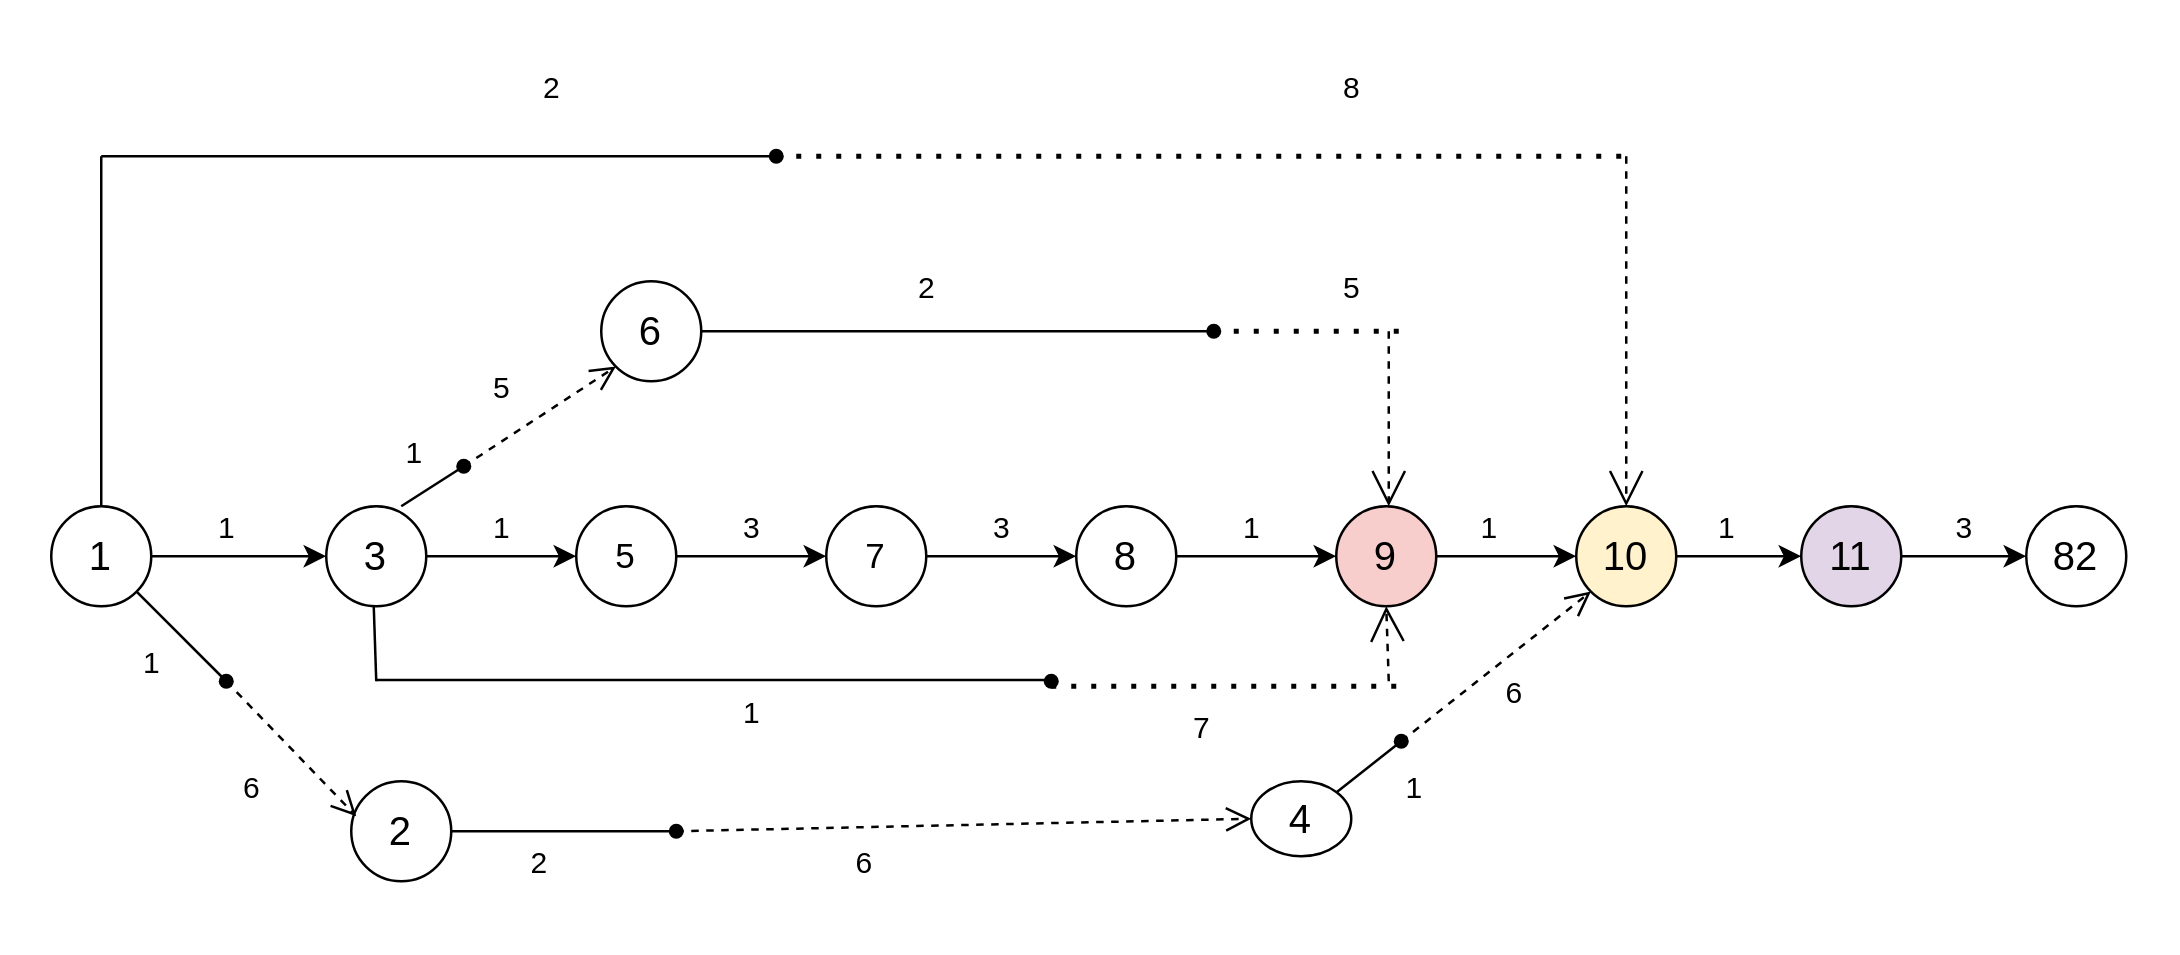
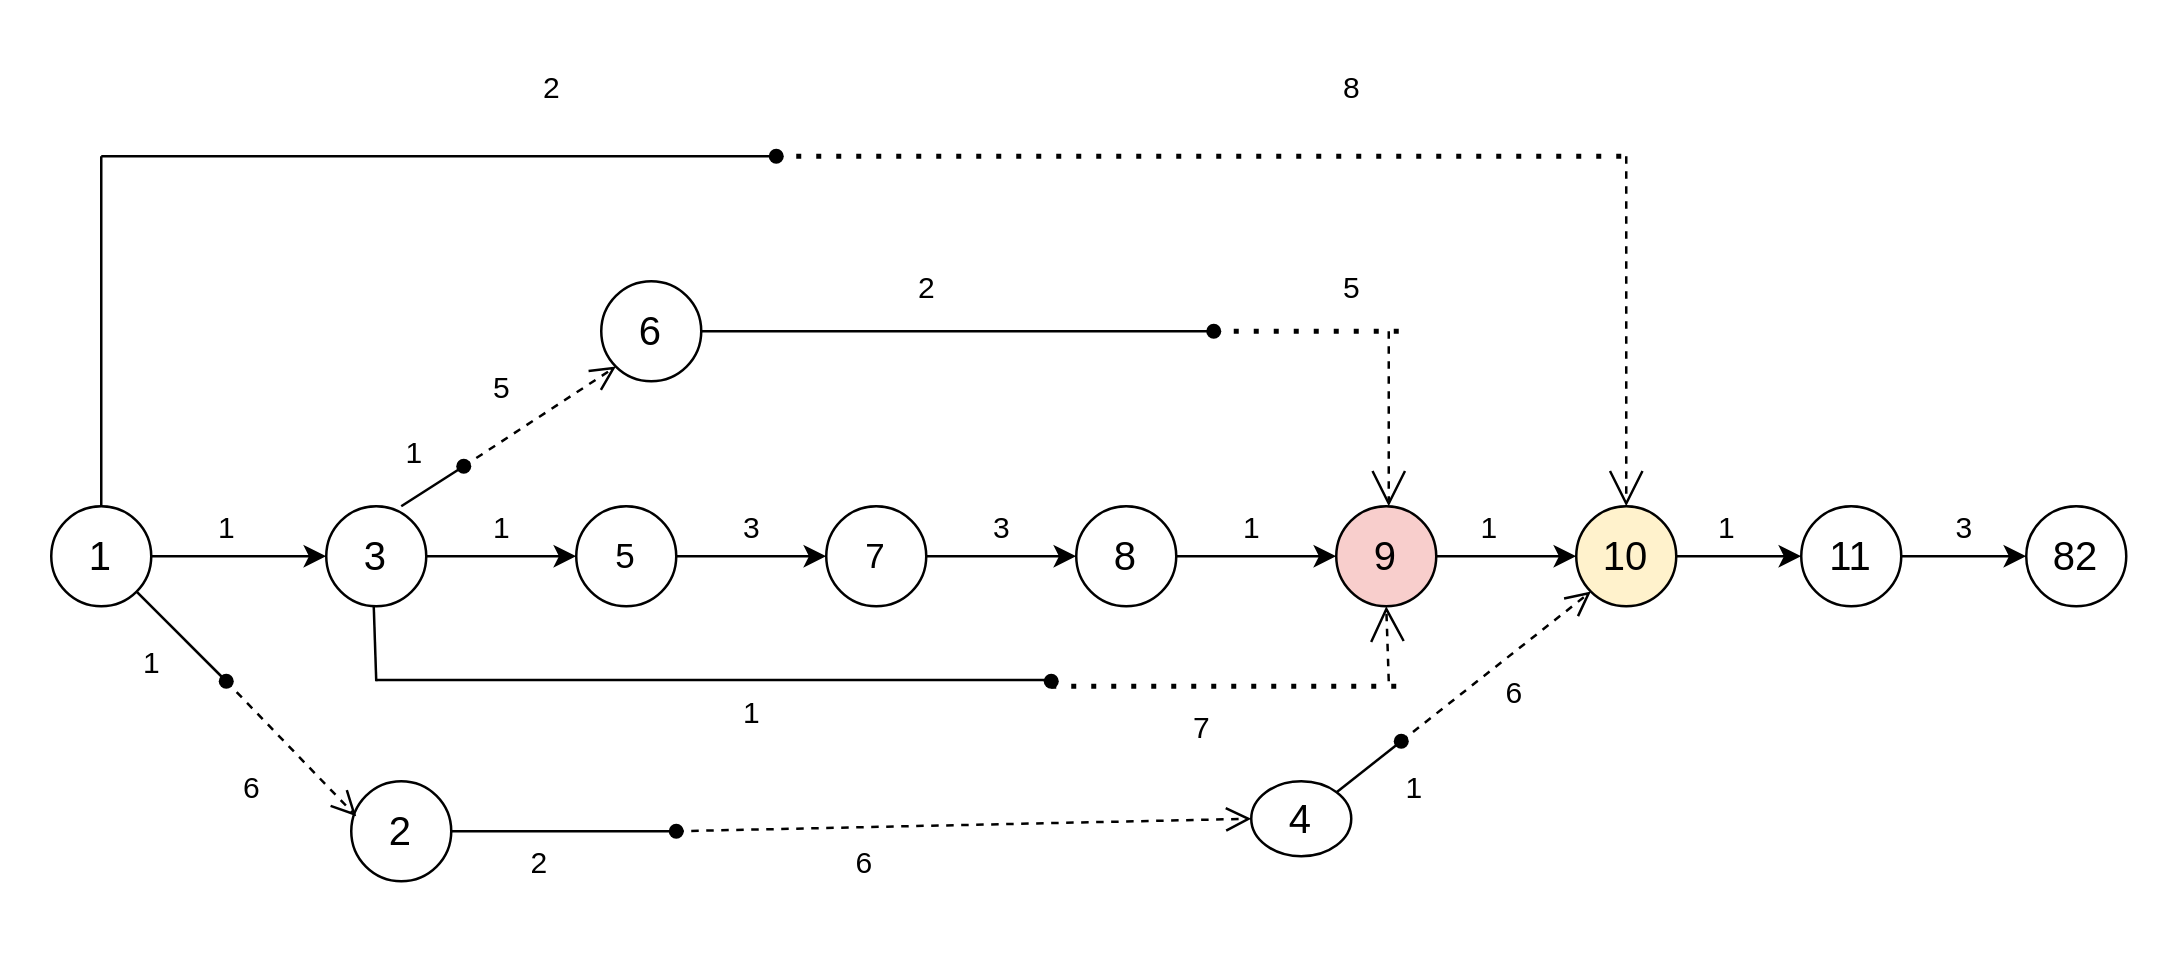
(1851, 556) -> (1851, 556)
